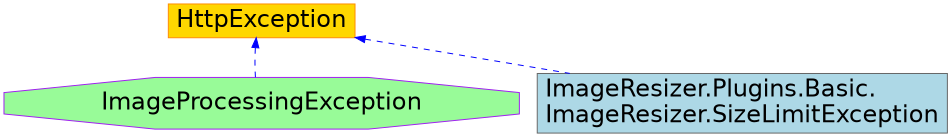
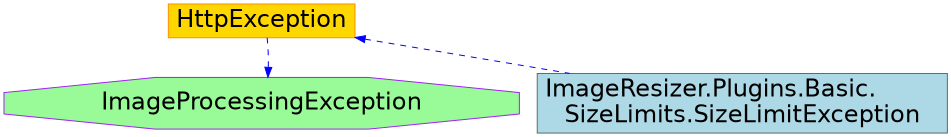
(255, 63) -> (268, 52)
(742, 103) -> (742, 103)
